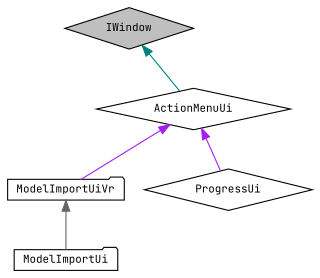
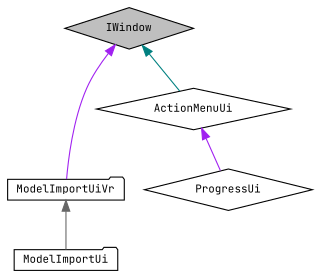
(121, 155) -> (78, 113)
